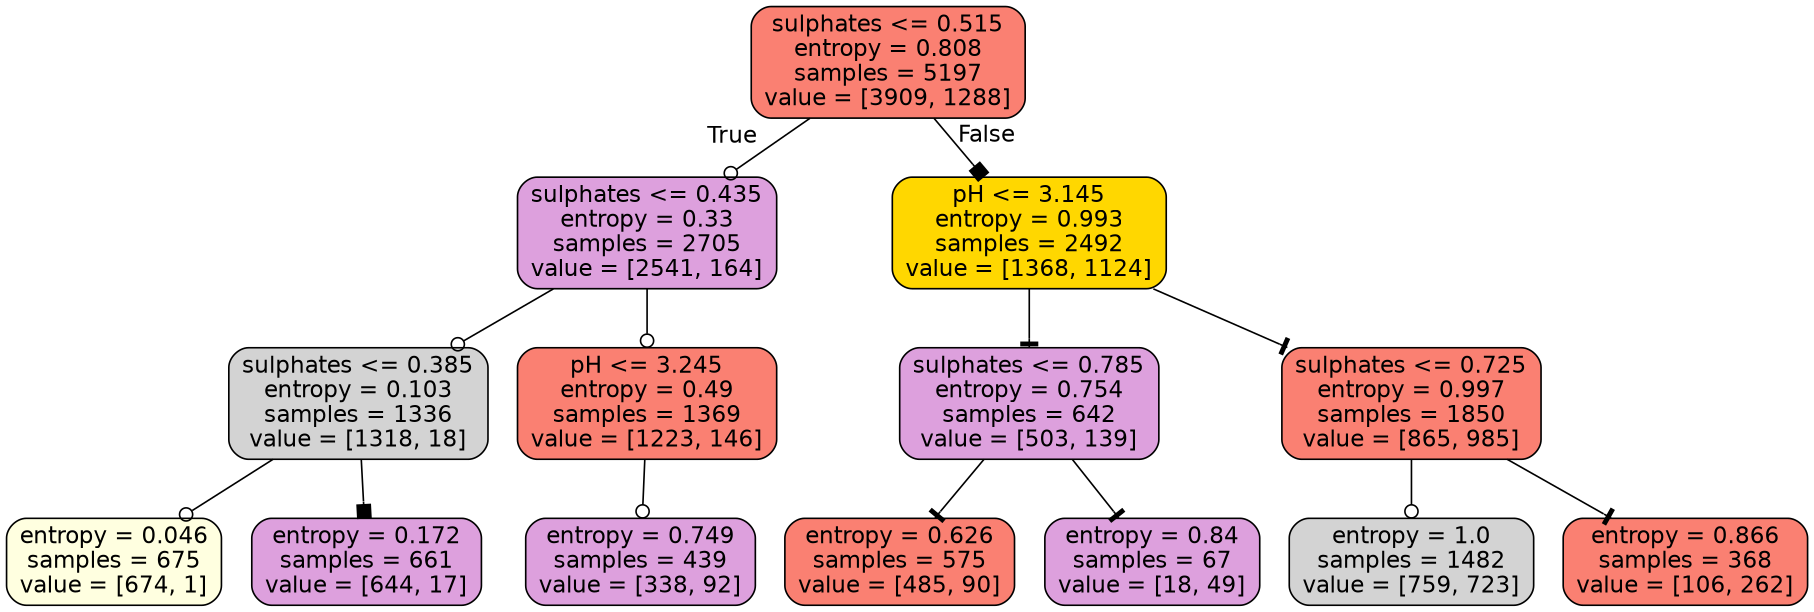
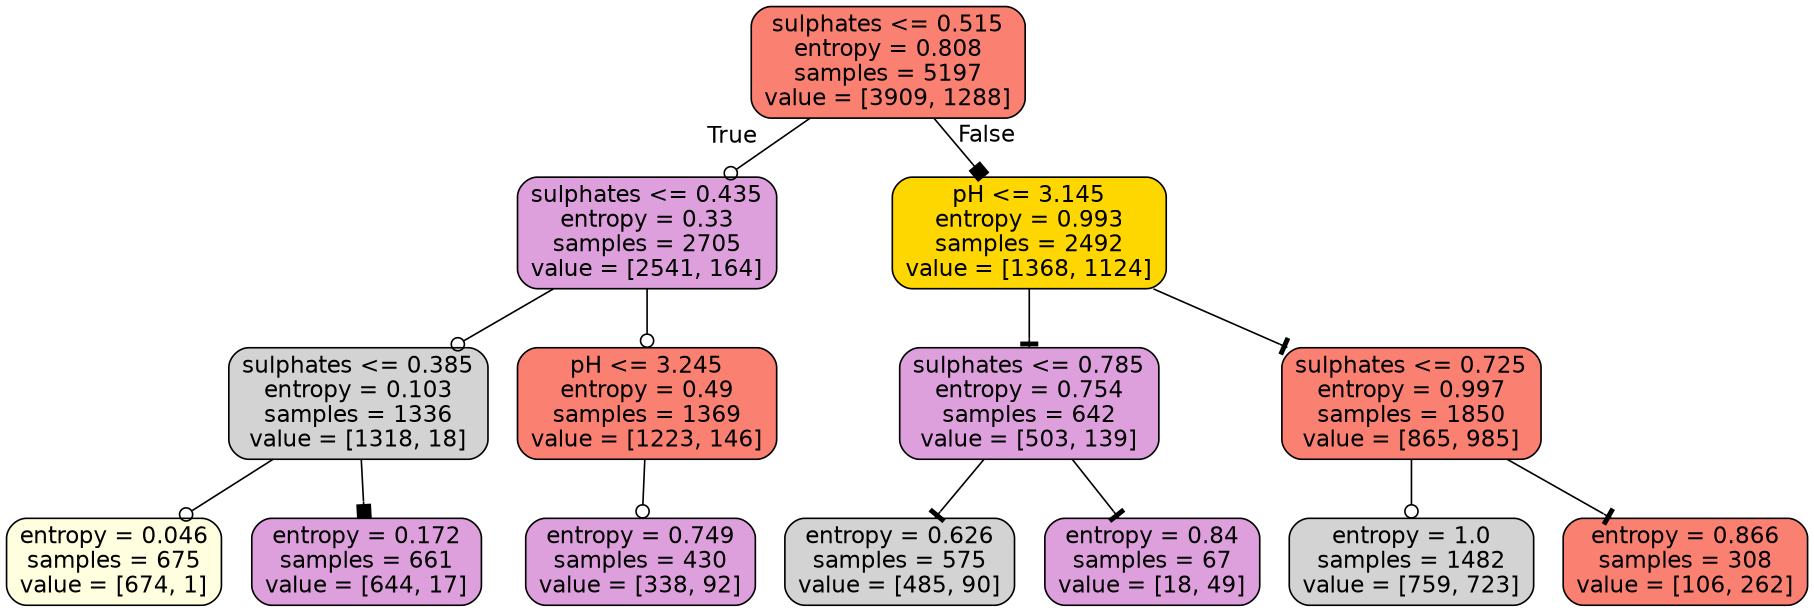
(641, 562) -> (641, 562)
(900, 562) -> (900, 562)
(1685, 562) -> (1685, 562)
